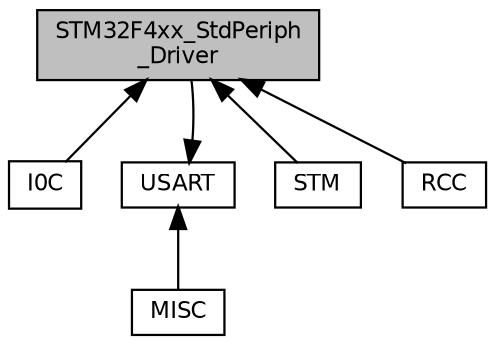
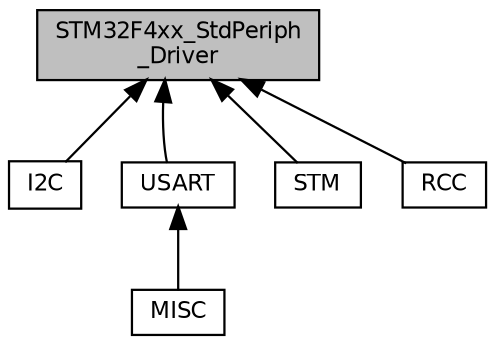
(193, 110) -> (163, 133)
(45, 185) -> (45, 185)
